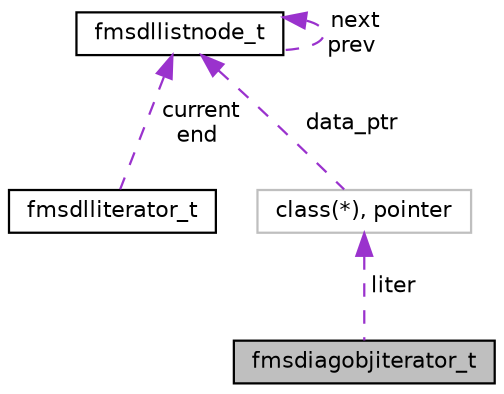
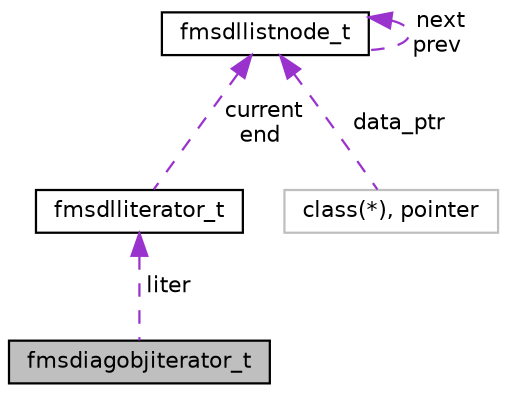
(364, 298) -> (139, 298)
